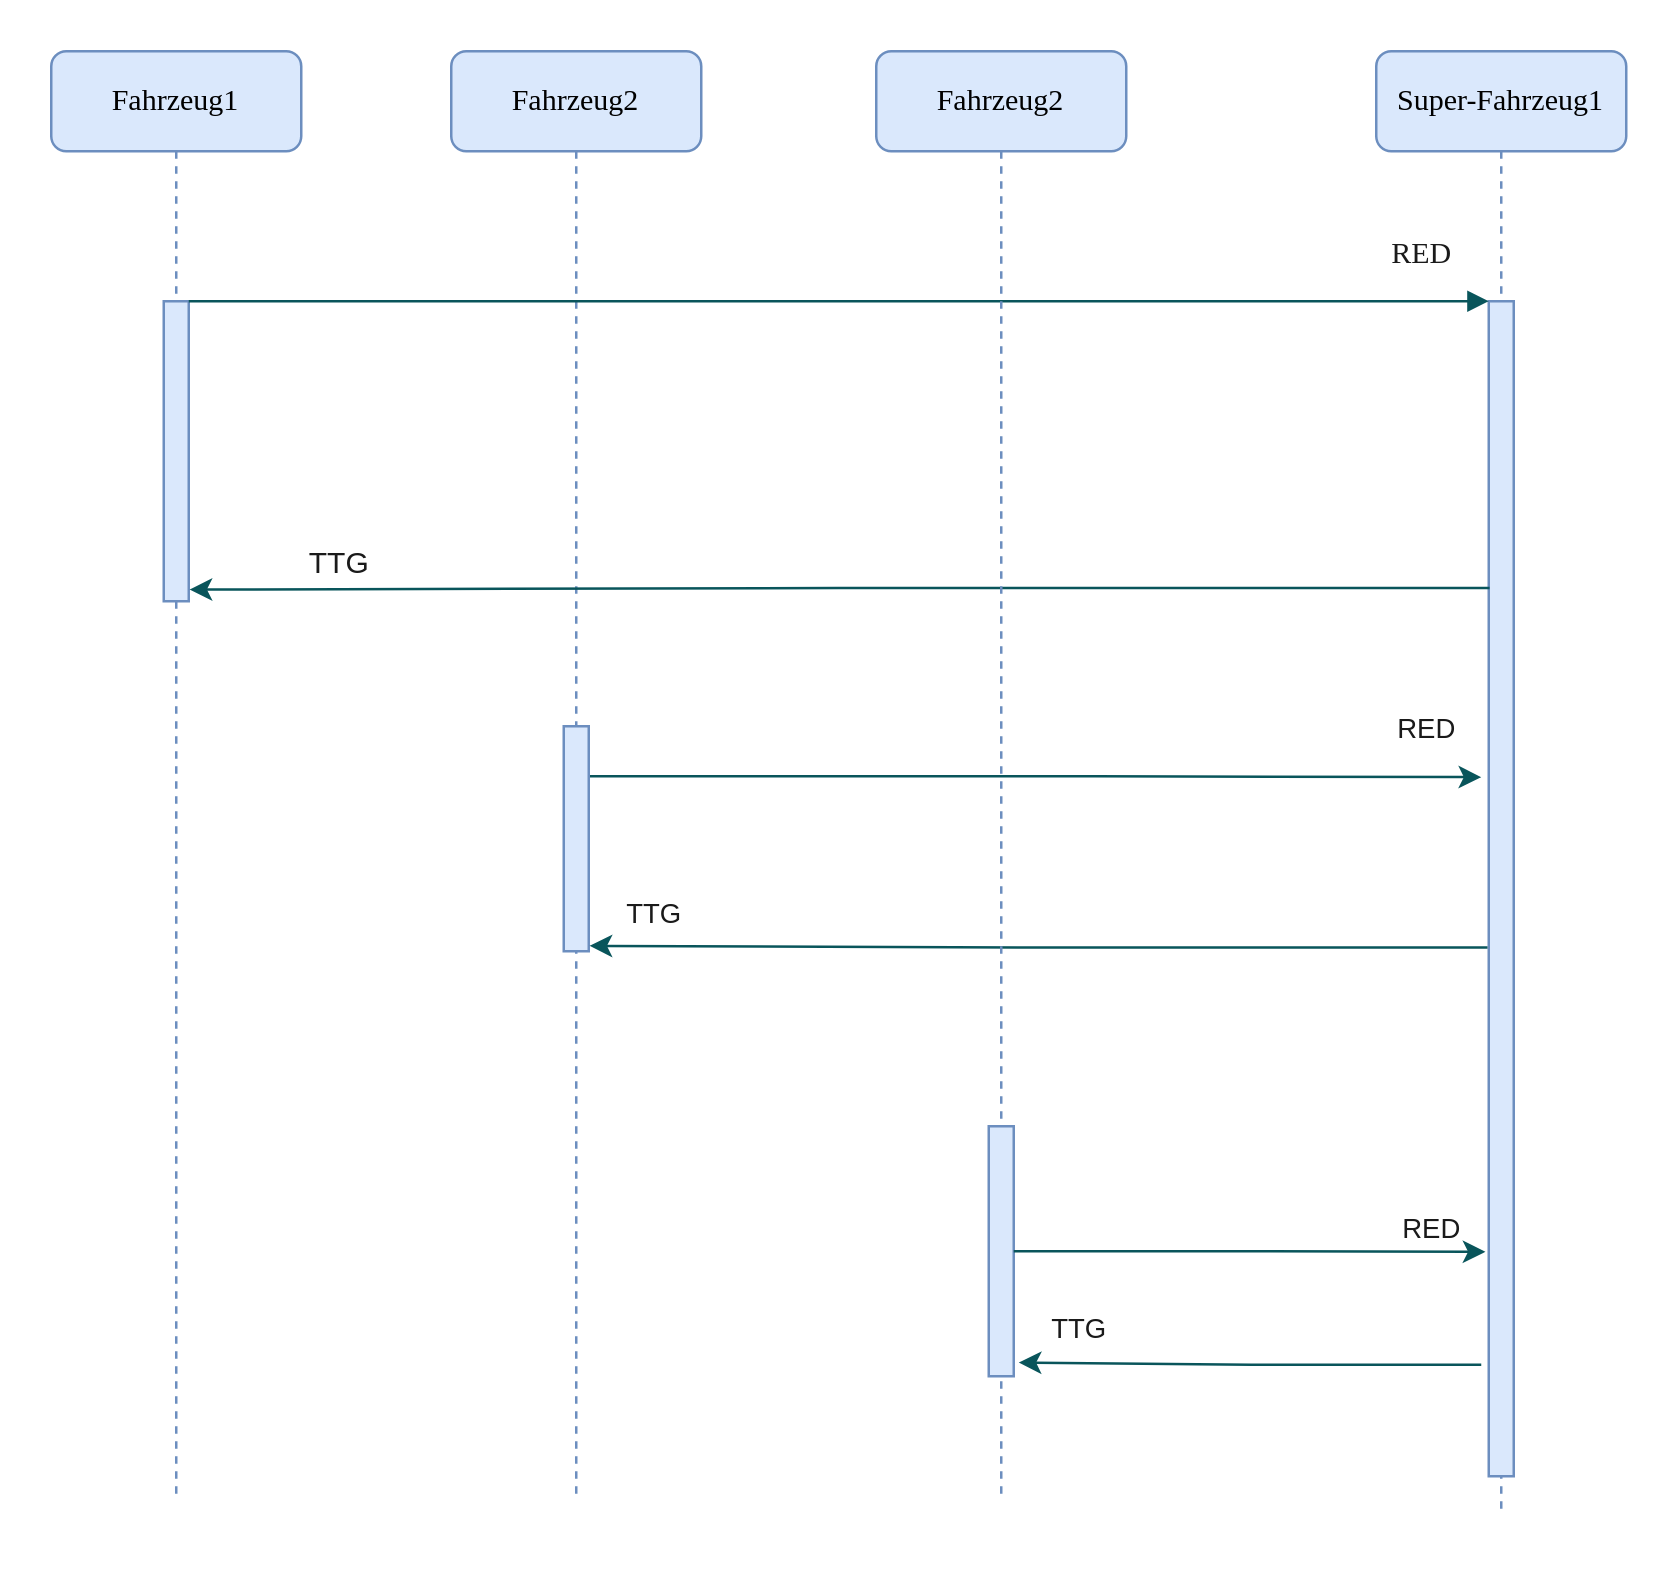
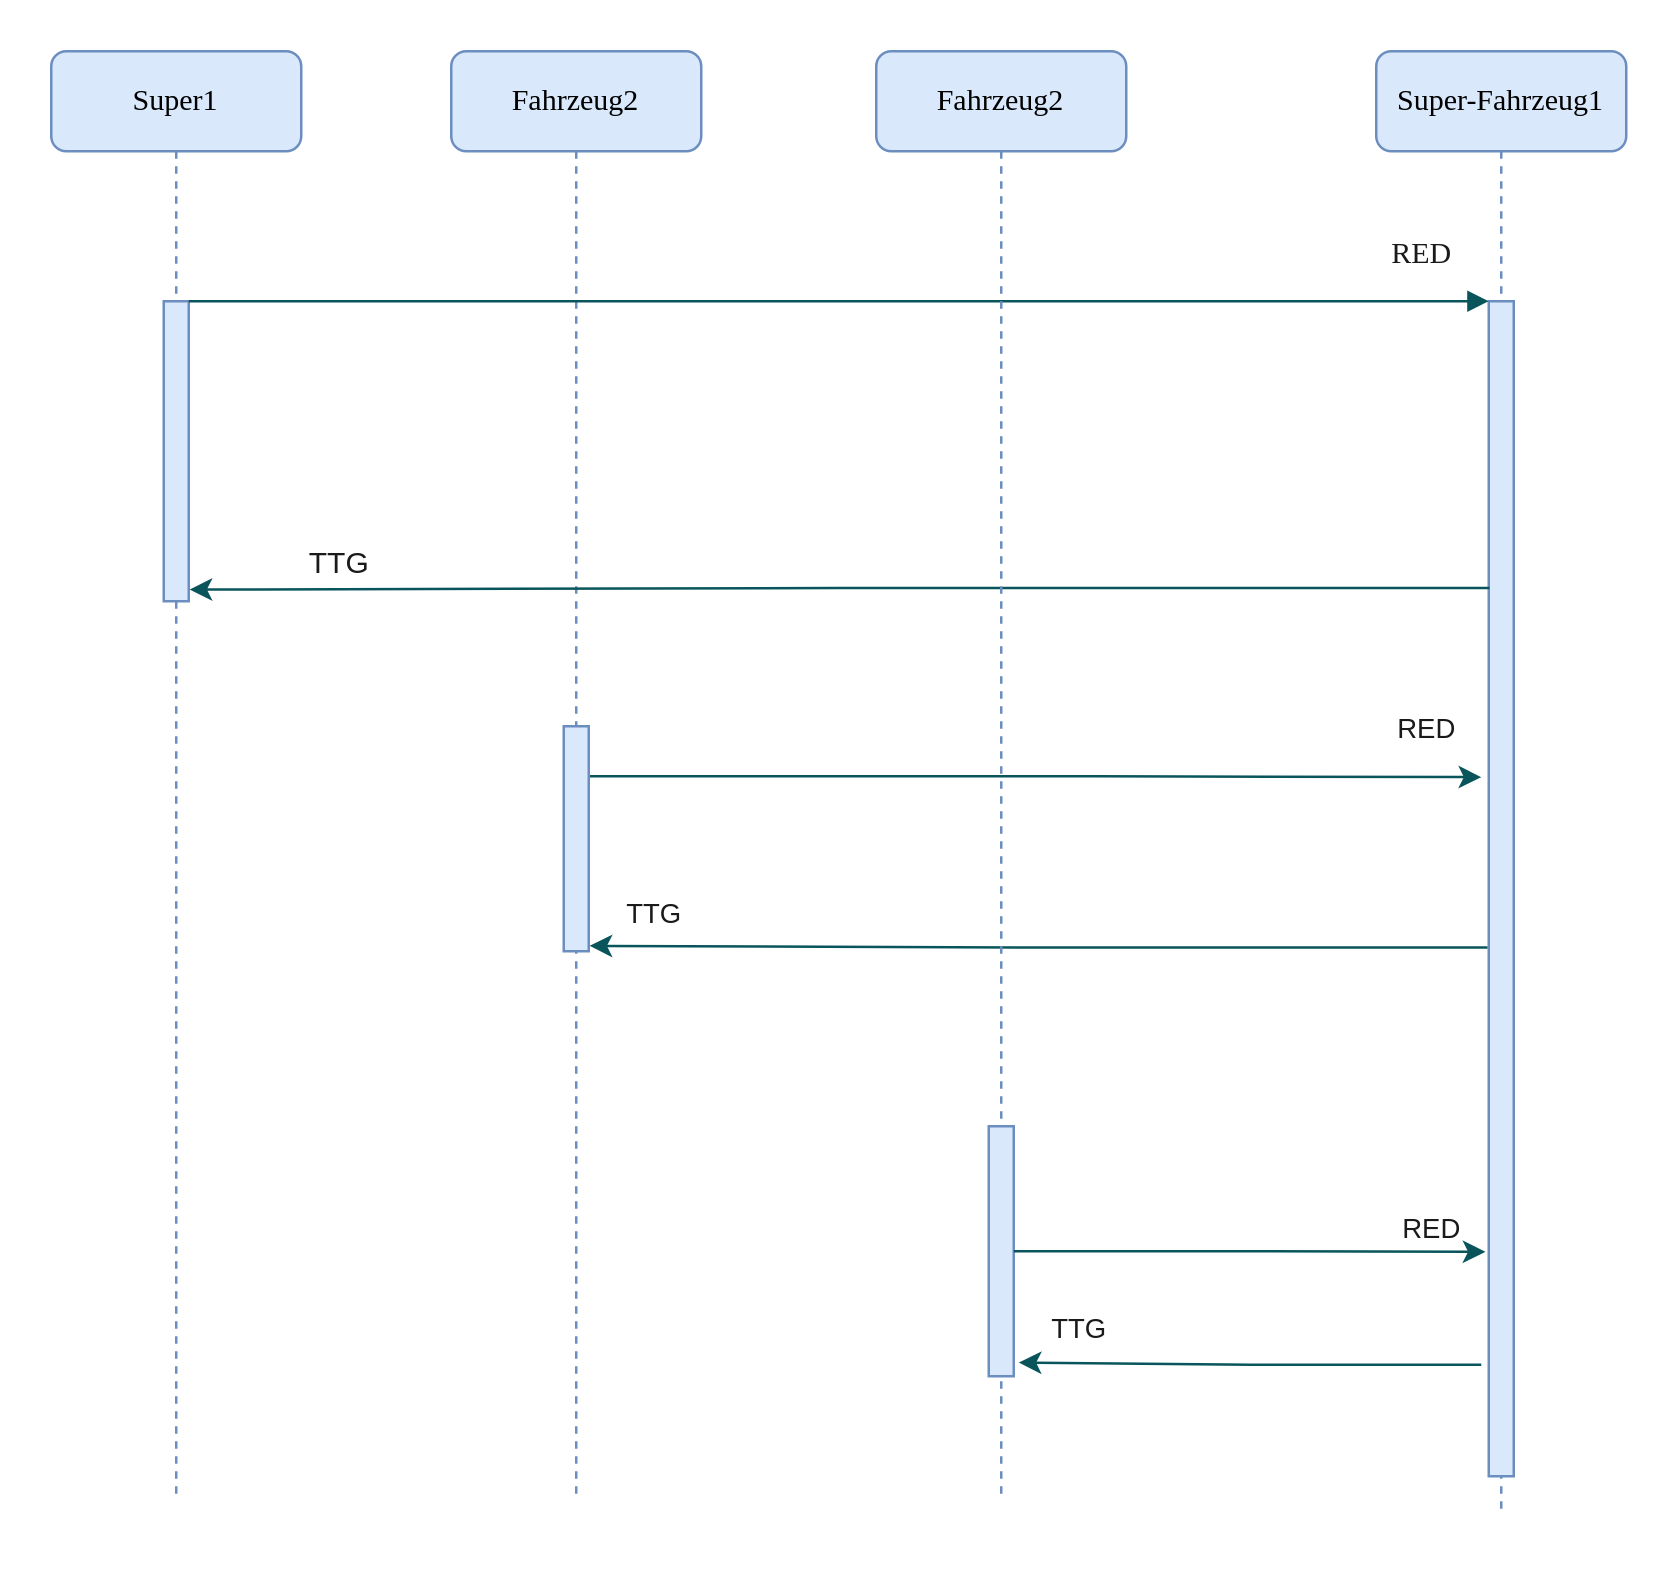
(176, 101) -> (176, 101)
